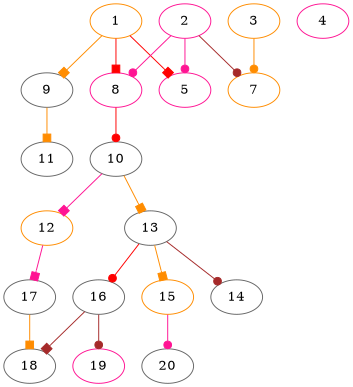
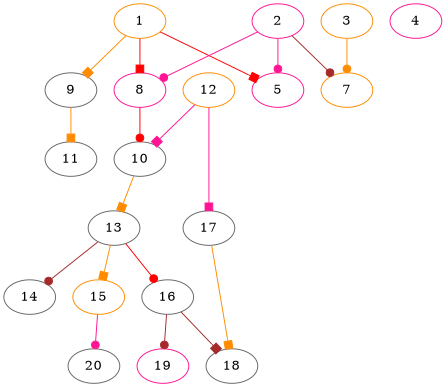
(85, 190) -> (178, 121)
